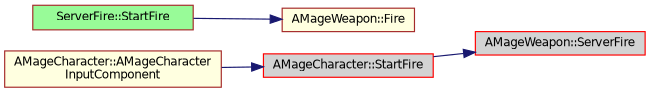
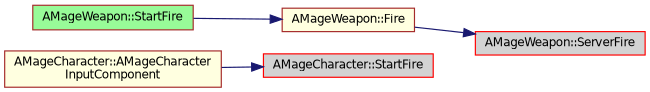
(113, 18) -> (113, 18)
(449, 55) -> (439, 30)
